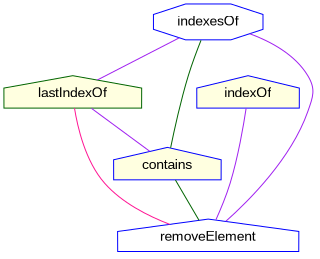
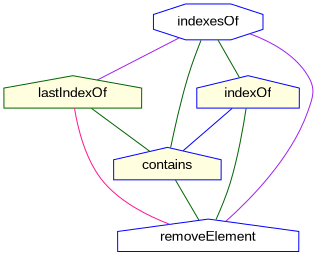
none -> (229, 59)
(121, 130) -> (121, 130)
none -> (208, 130)
(235, 165) -> (235, 165)
